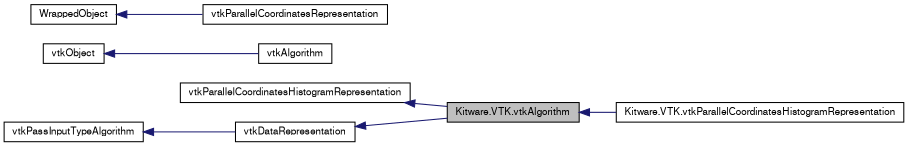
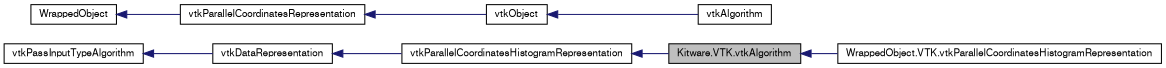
none -> (431, 14)
(760, 112) -> (1000, 54)
(407, 122) -> (372, 54)
